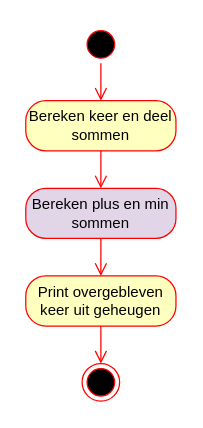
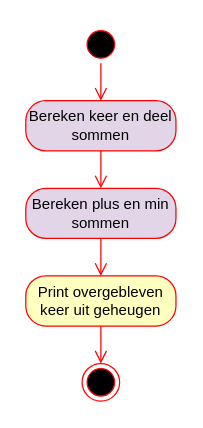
(101, 126) -> (101, 126)
